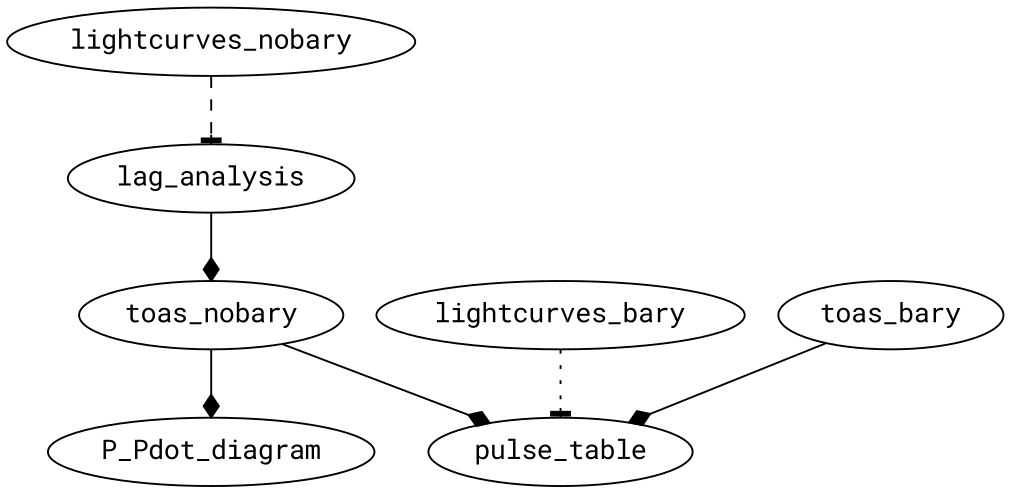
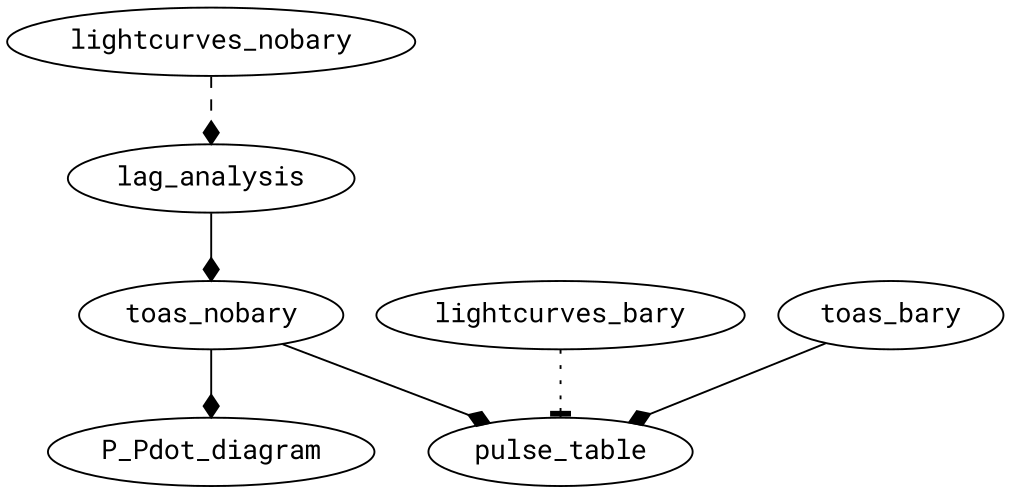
(211, 106) -> (211, 106)
